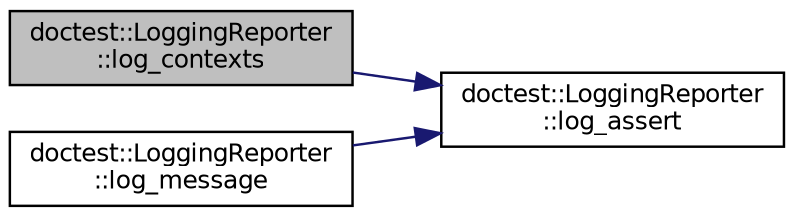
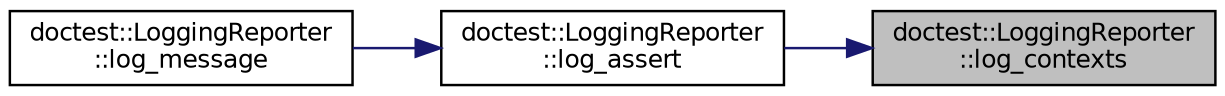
(384, 77) -> (815, 48)
